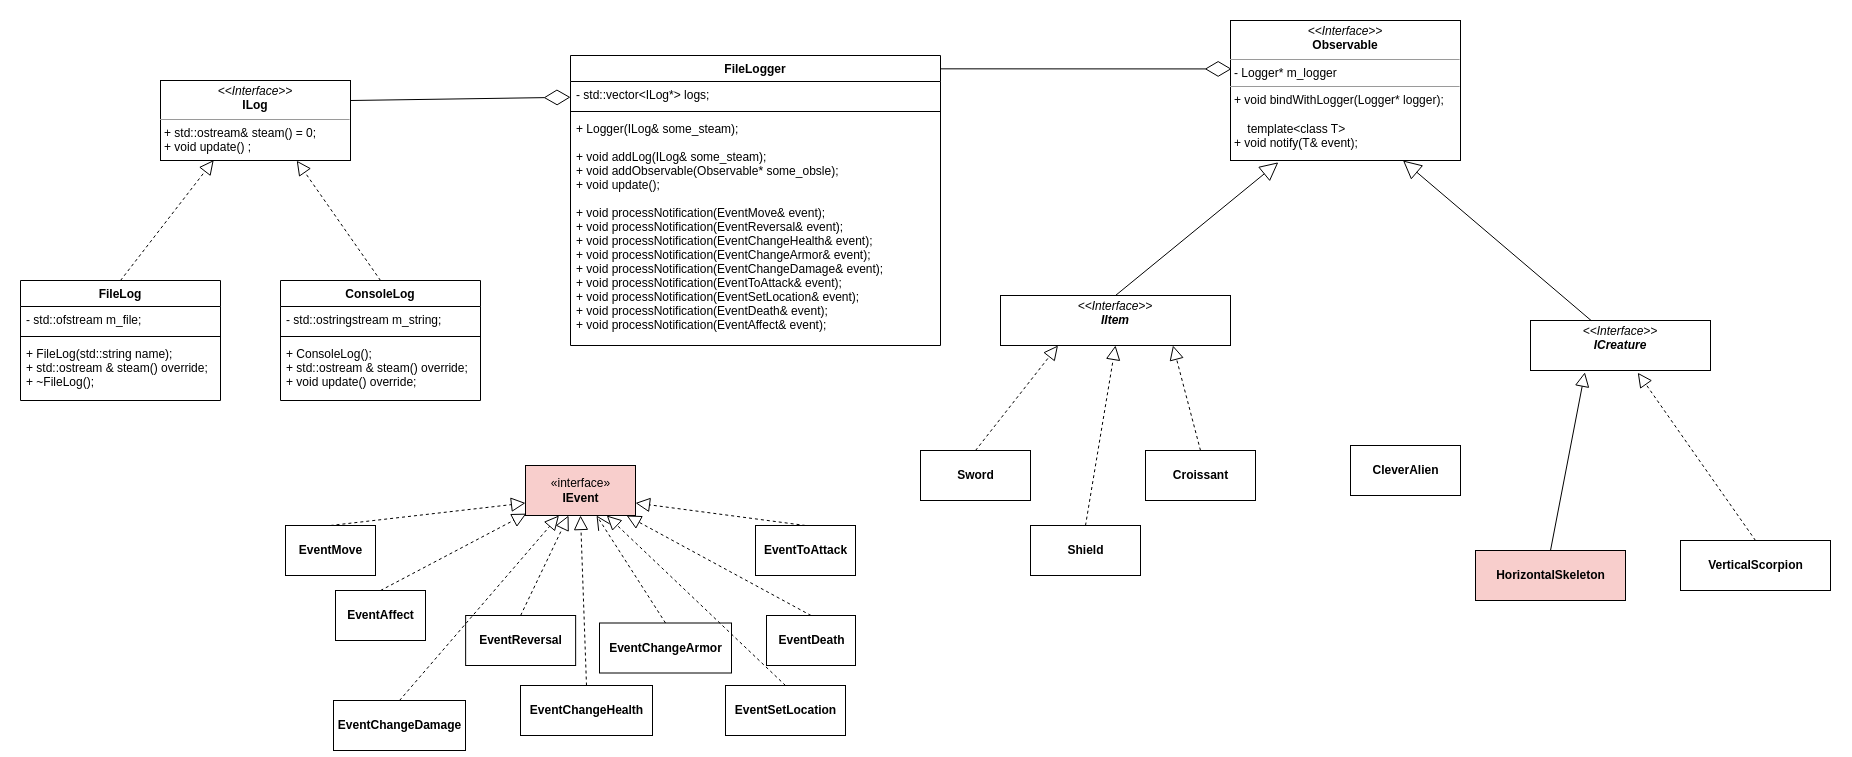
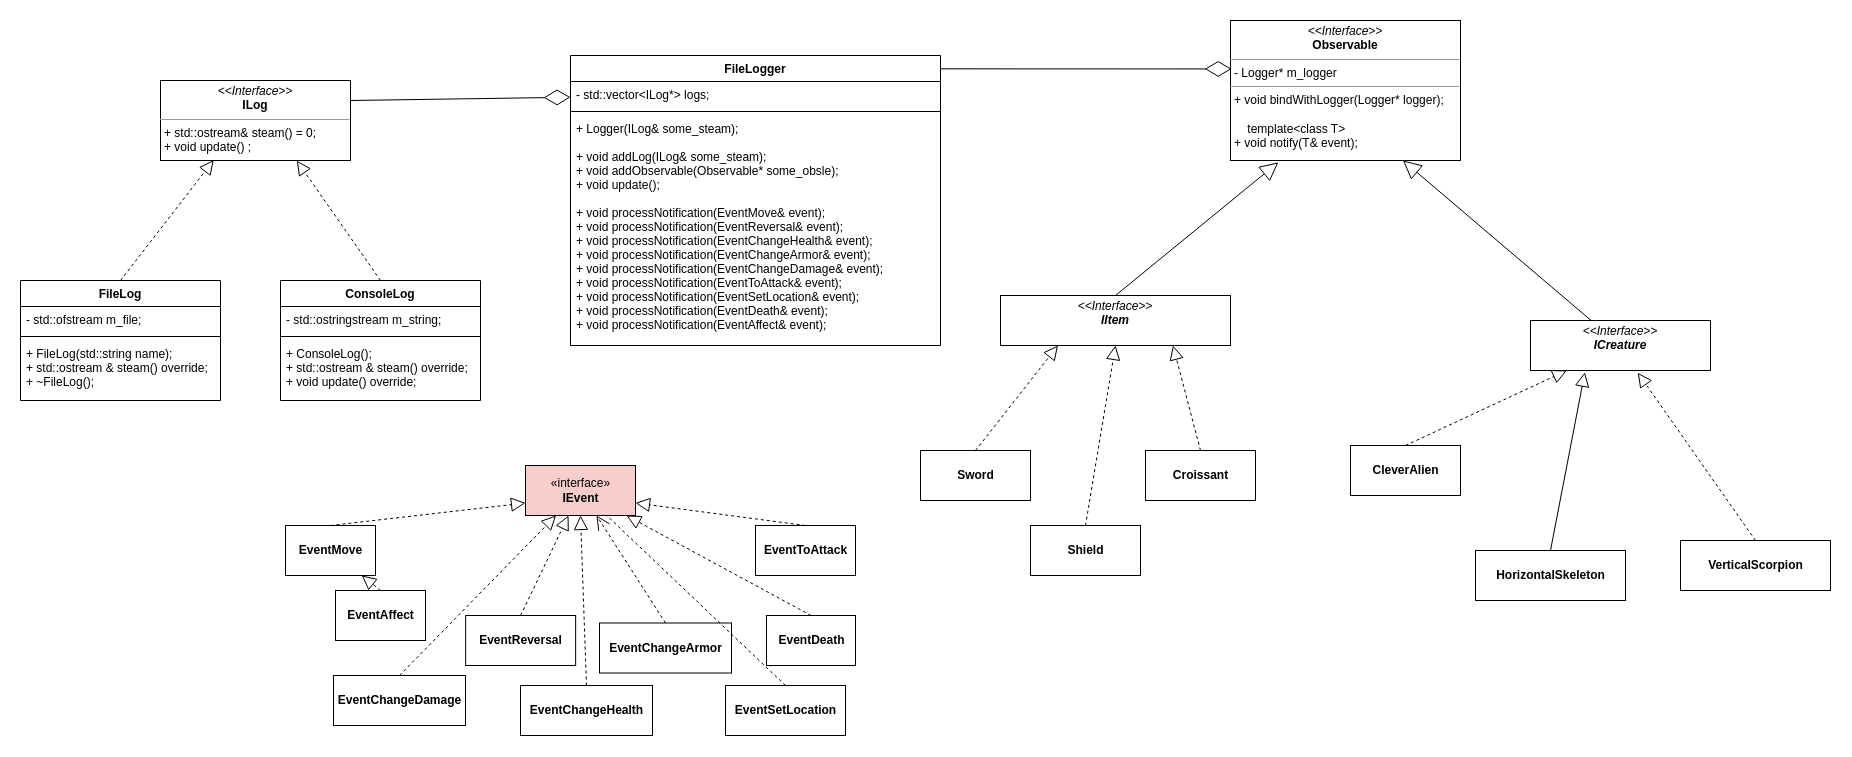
none -> (1479, 411)
(618, 526) -> (613, 521)
(447, 555) -> (377, 588)
(1551, 576) -> (1551, 576)
(400, 726) -> (400, 701)
